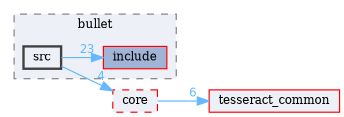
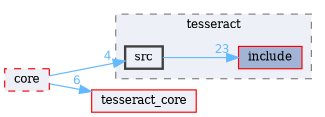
(95, 25) -> (214, 25)
(72, 71) -> (81, 70)
(274, 101) -> (144, 101)
